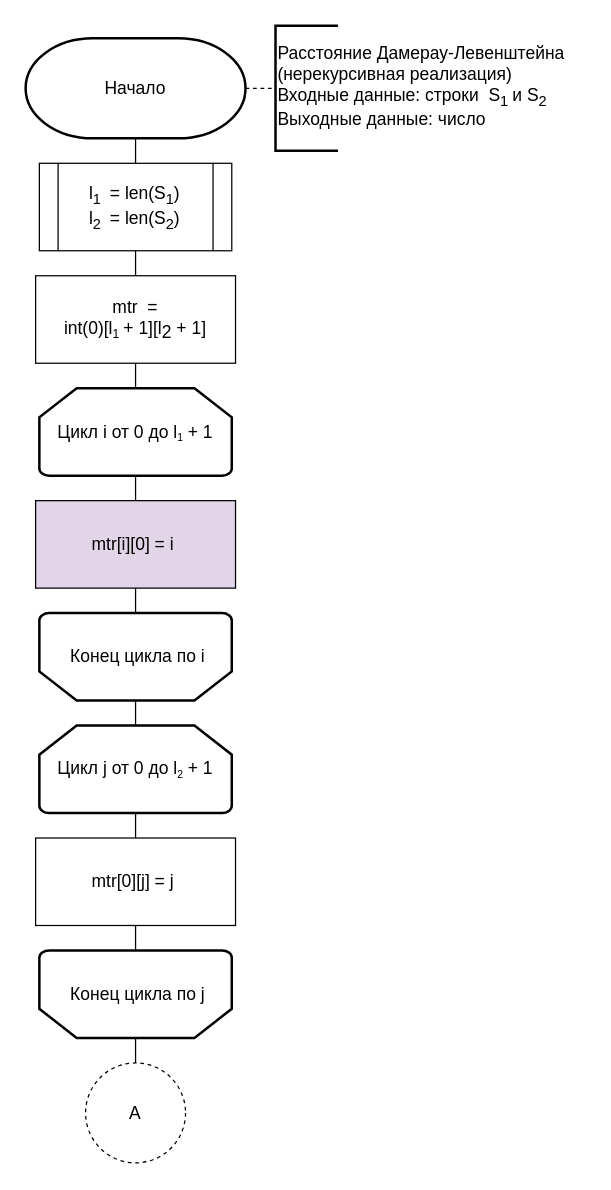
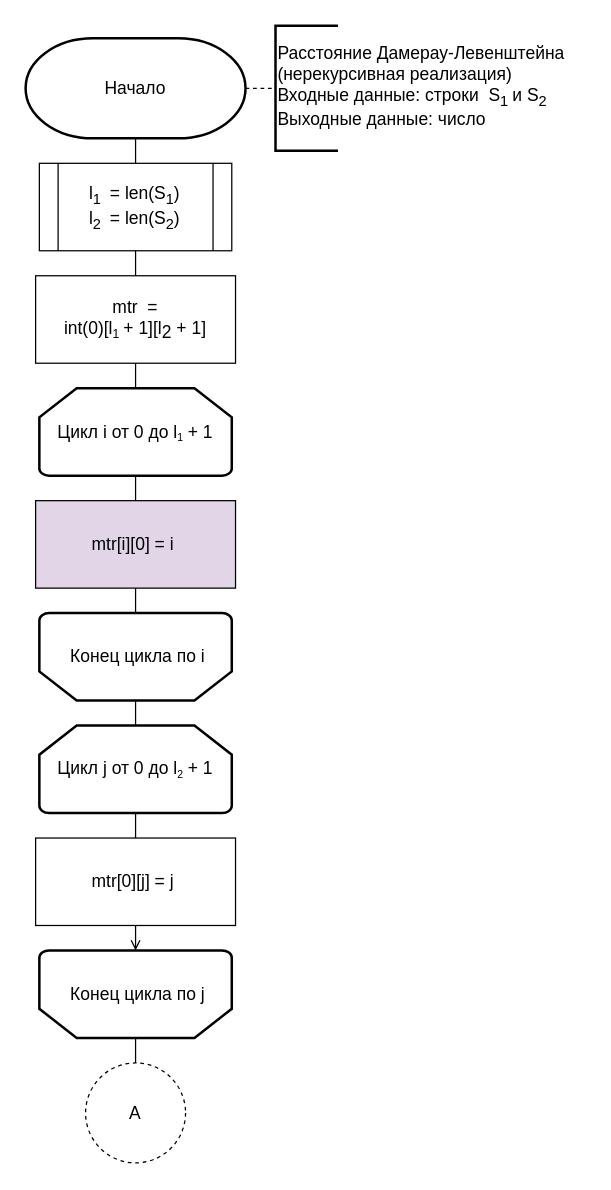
(136, 944) -> (136, 944)
